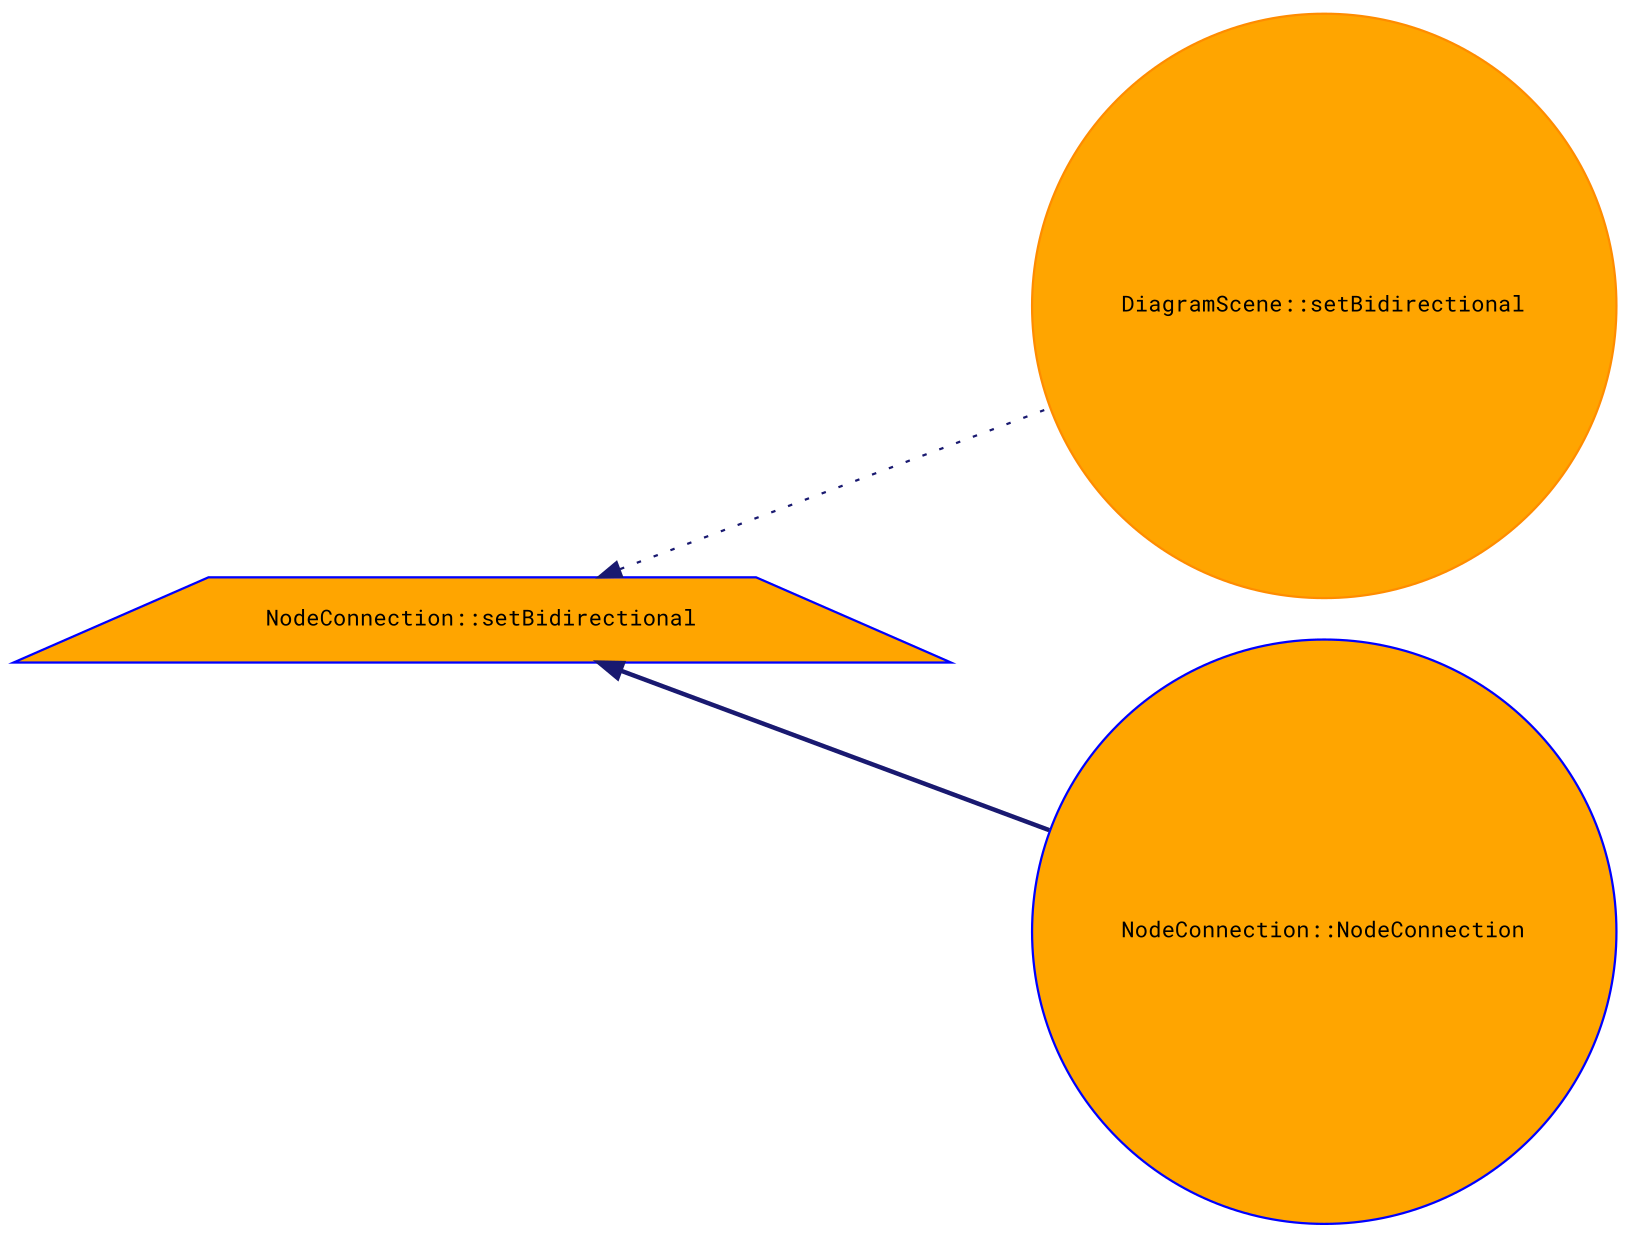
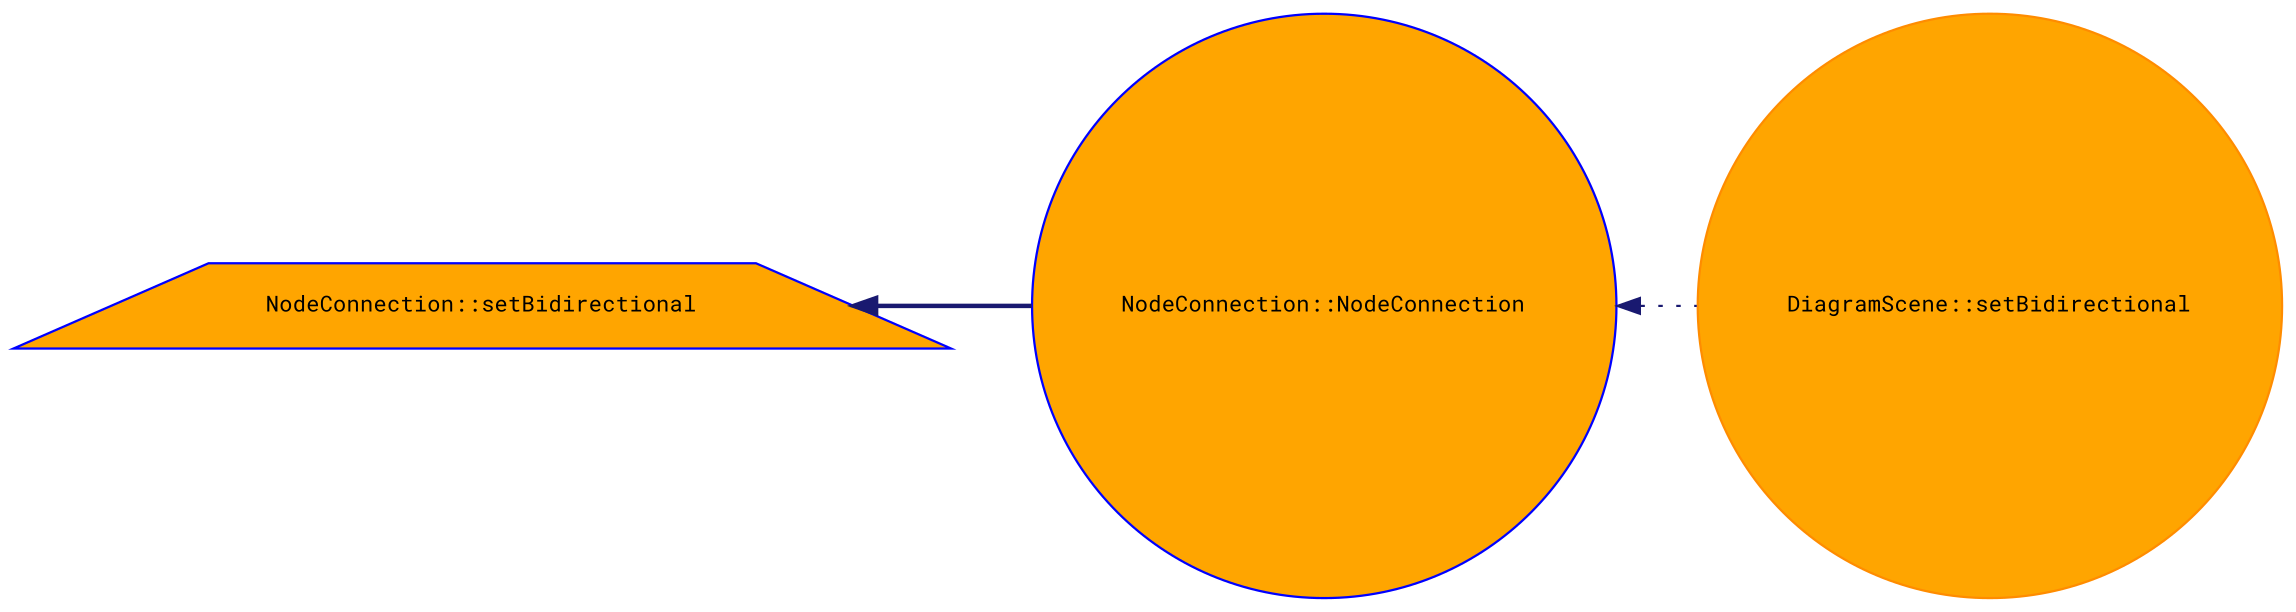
(835, 489) -> (1669, 306)
